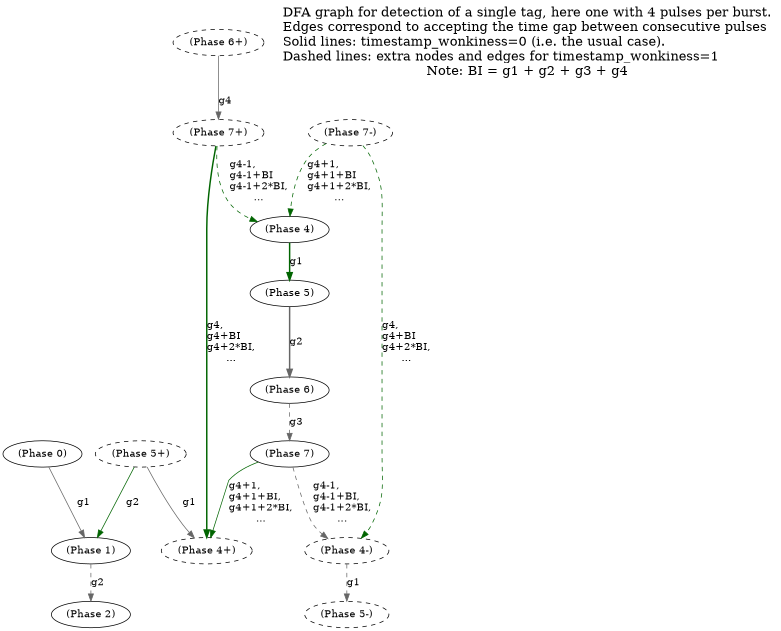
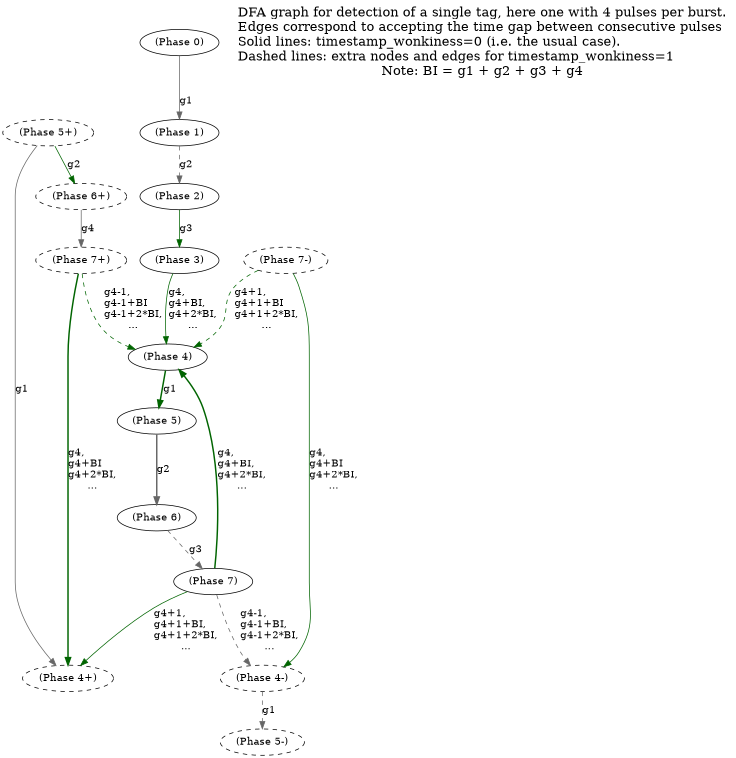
none -> (179, 260)
(382, 339) -> (309, 470)
none -> (215, 469)
(118, 499) -> (63, 161)
